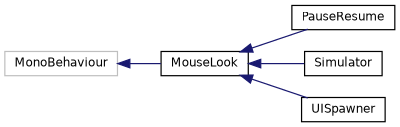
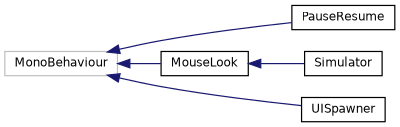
(280, 39) -> (205, 33)
(280, 89) -> (210, 94)
